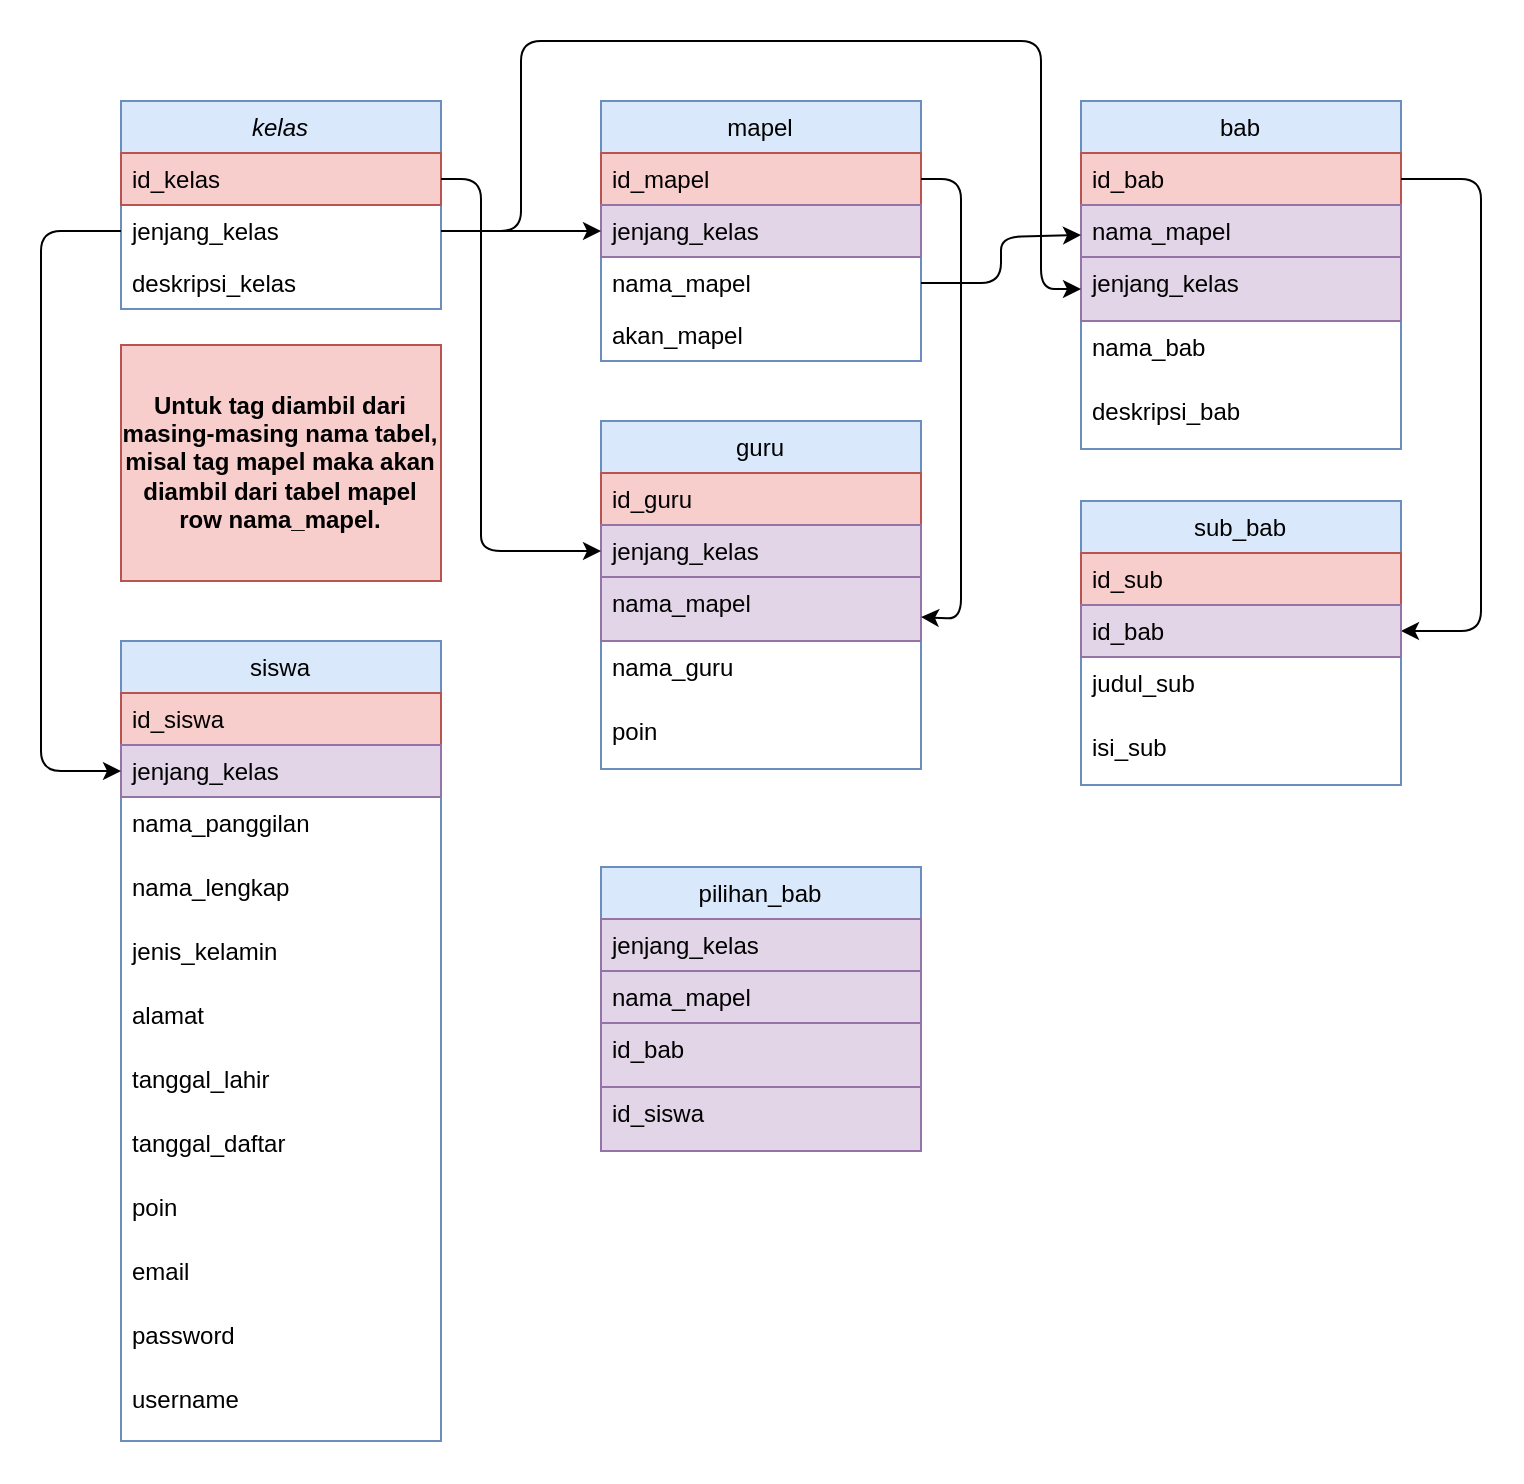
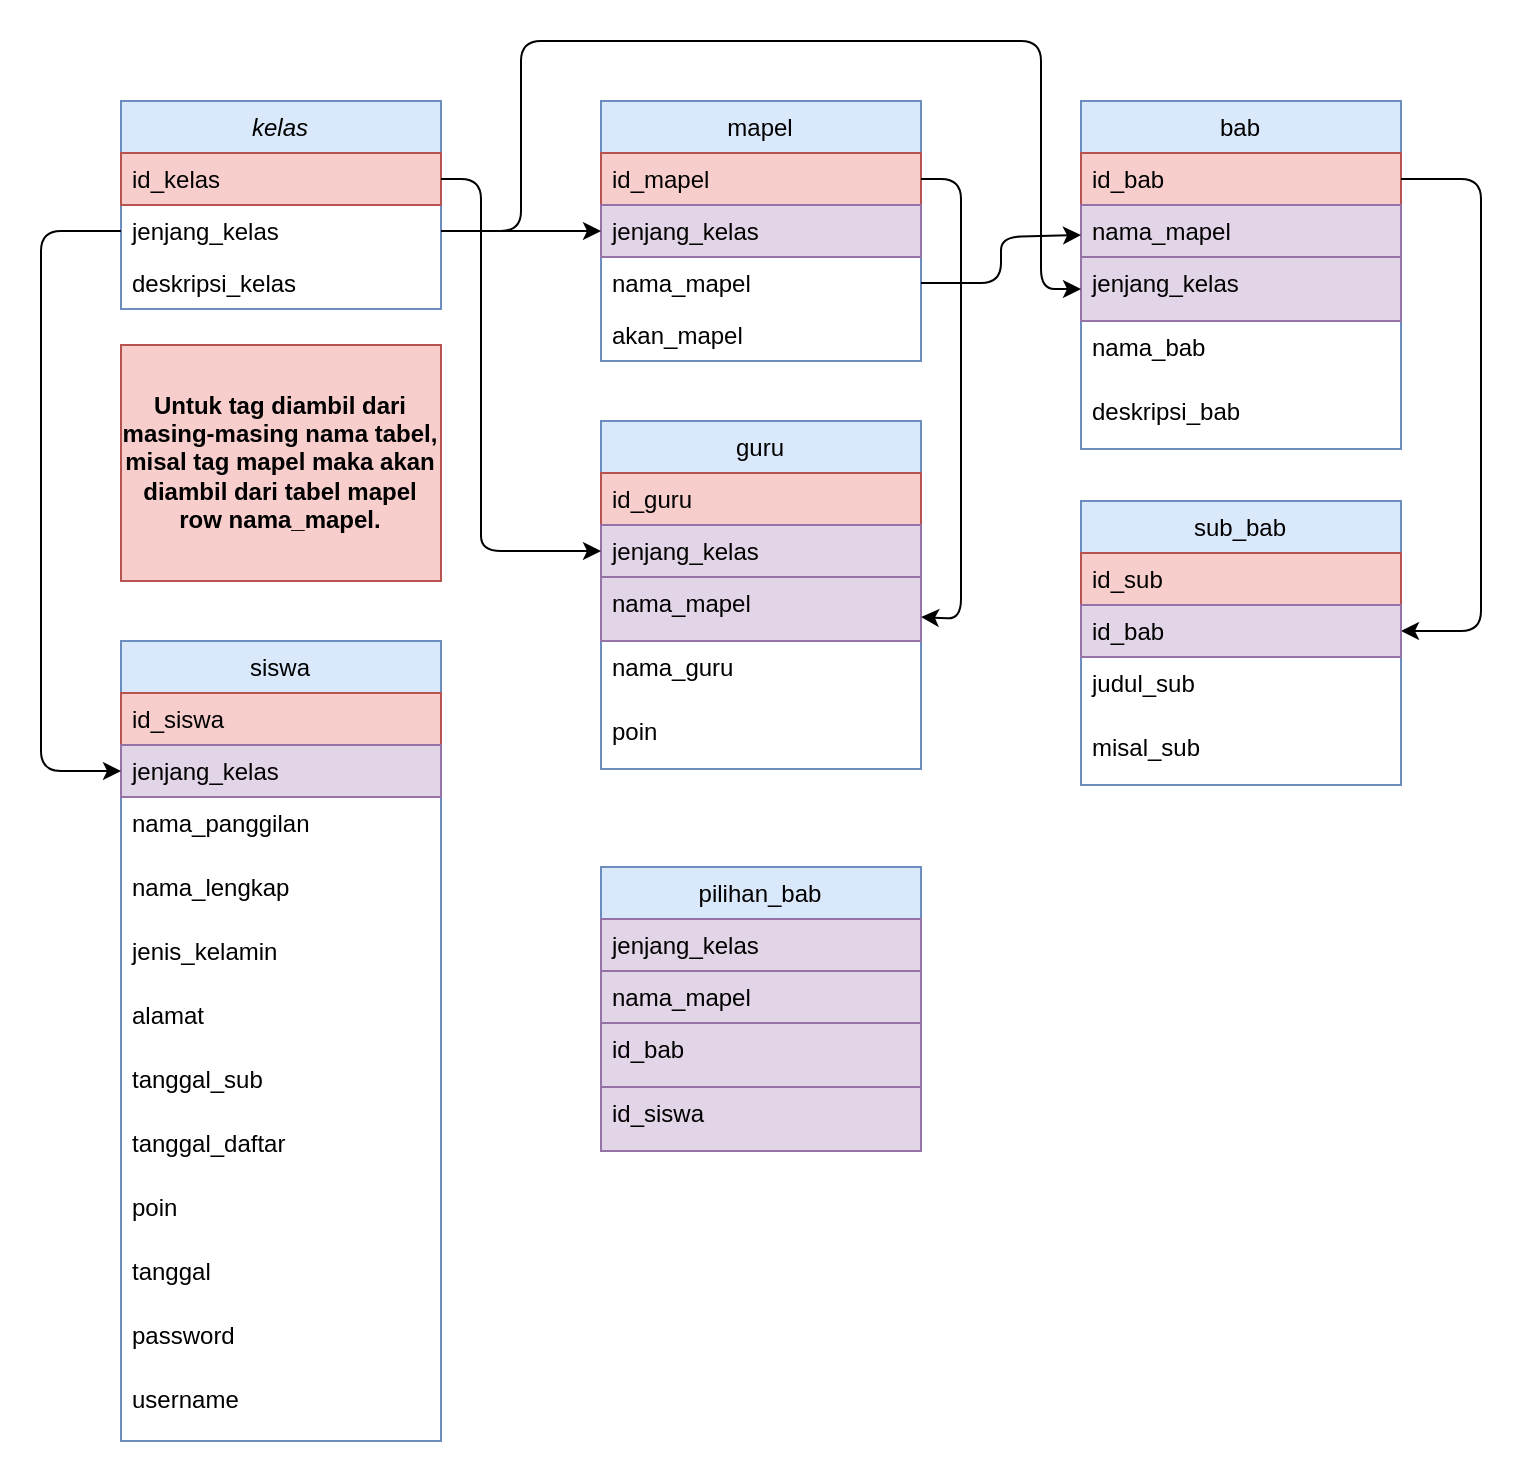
(1133, 748) -> (1146, 748)
(210, 1080) -> (203, 1080)
(159, 1272) -> (176, 1272)
